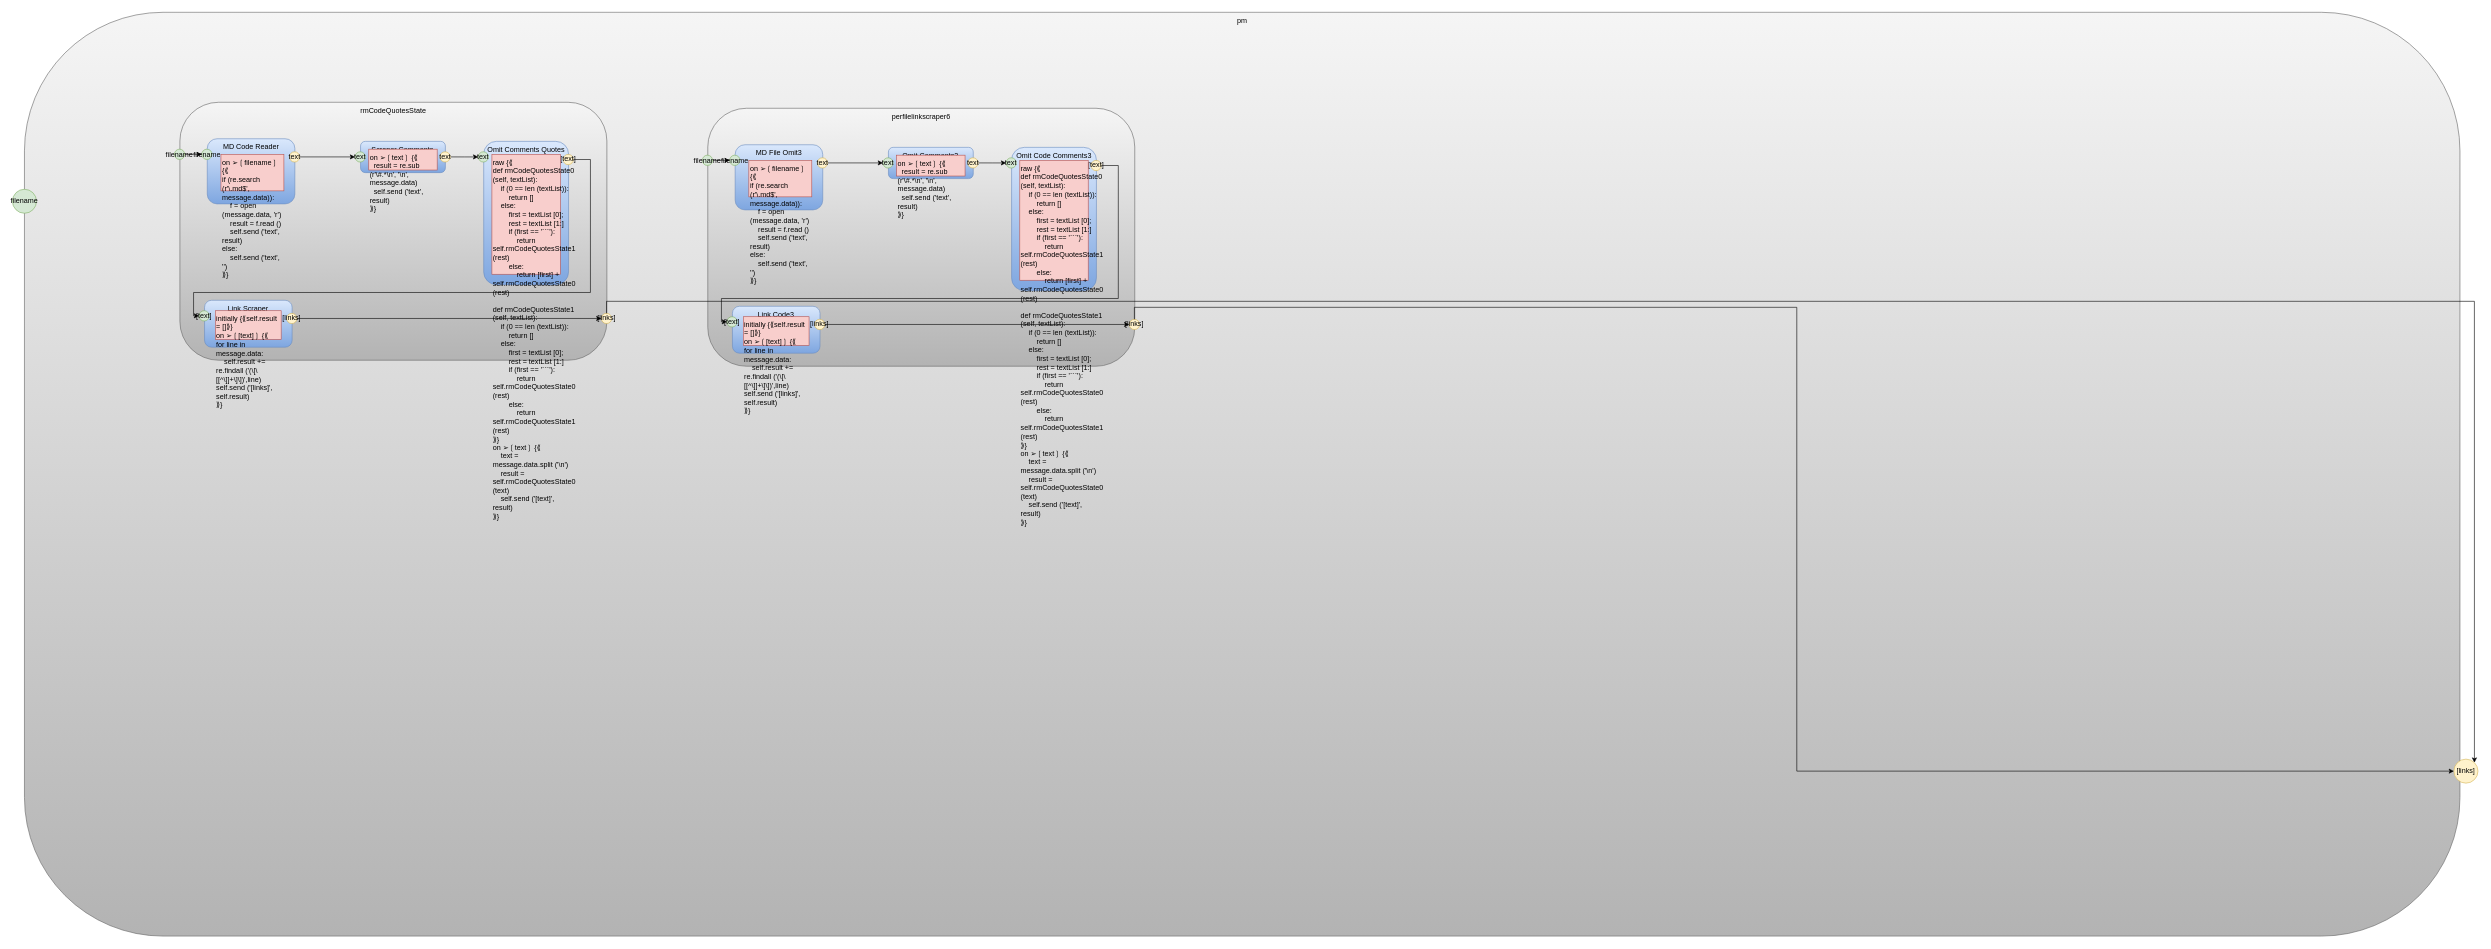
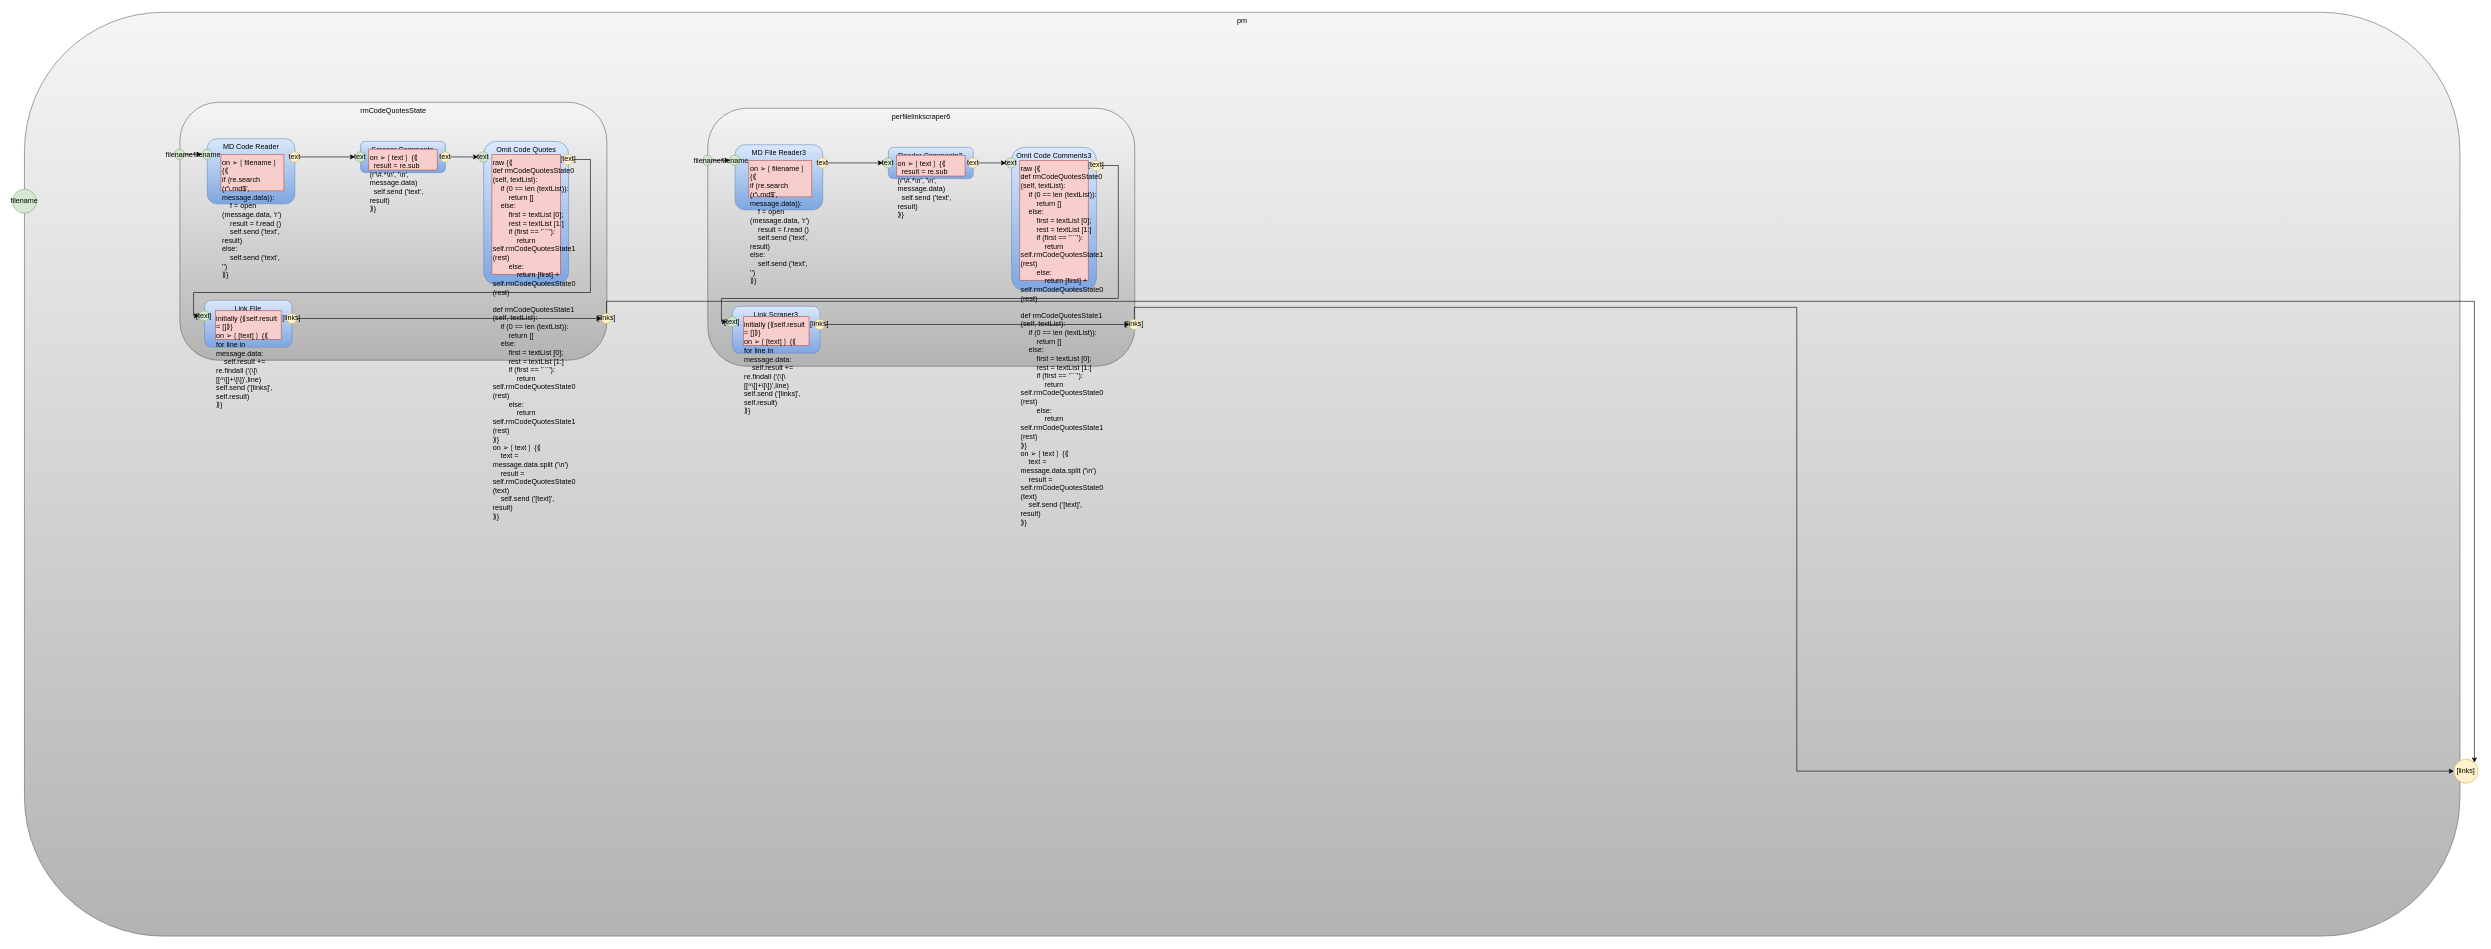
(526, 150) -> (526, 150)
(779, 153) -> (779, 153)
(931, 156) -> (931, 156)
(248, 309) -> (248, 309)
(776, 315) -> (776, 315)
